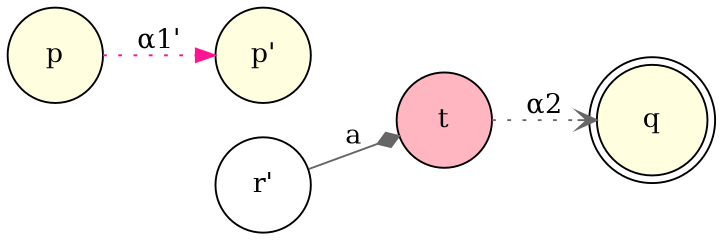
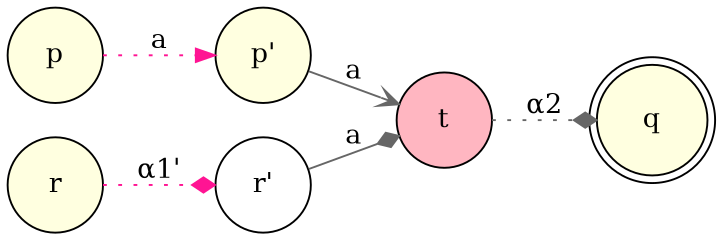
(159, 41) -> (159, 41)
none -> (345, 84)
(535, 120) -> (535, 120)
none -> (55, 185)
